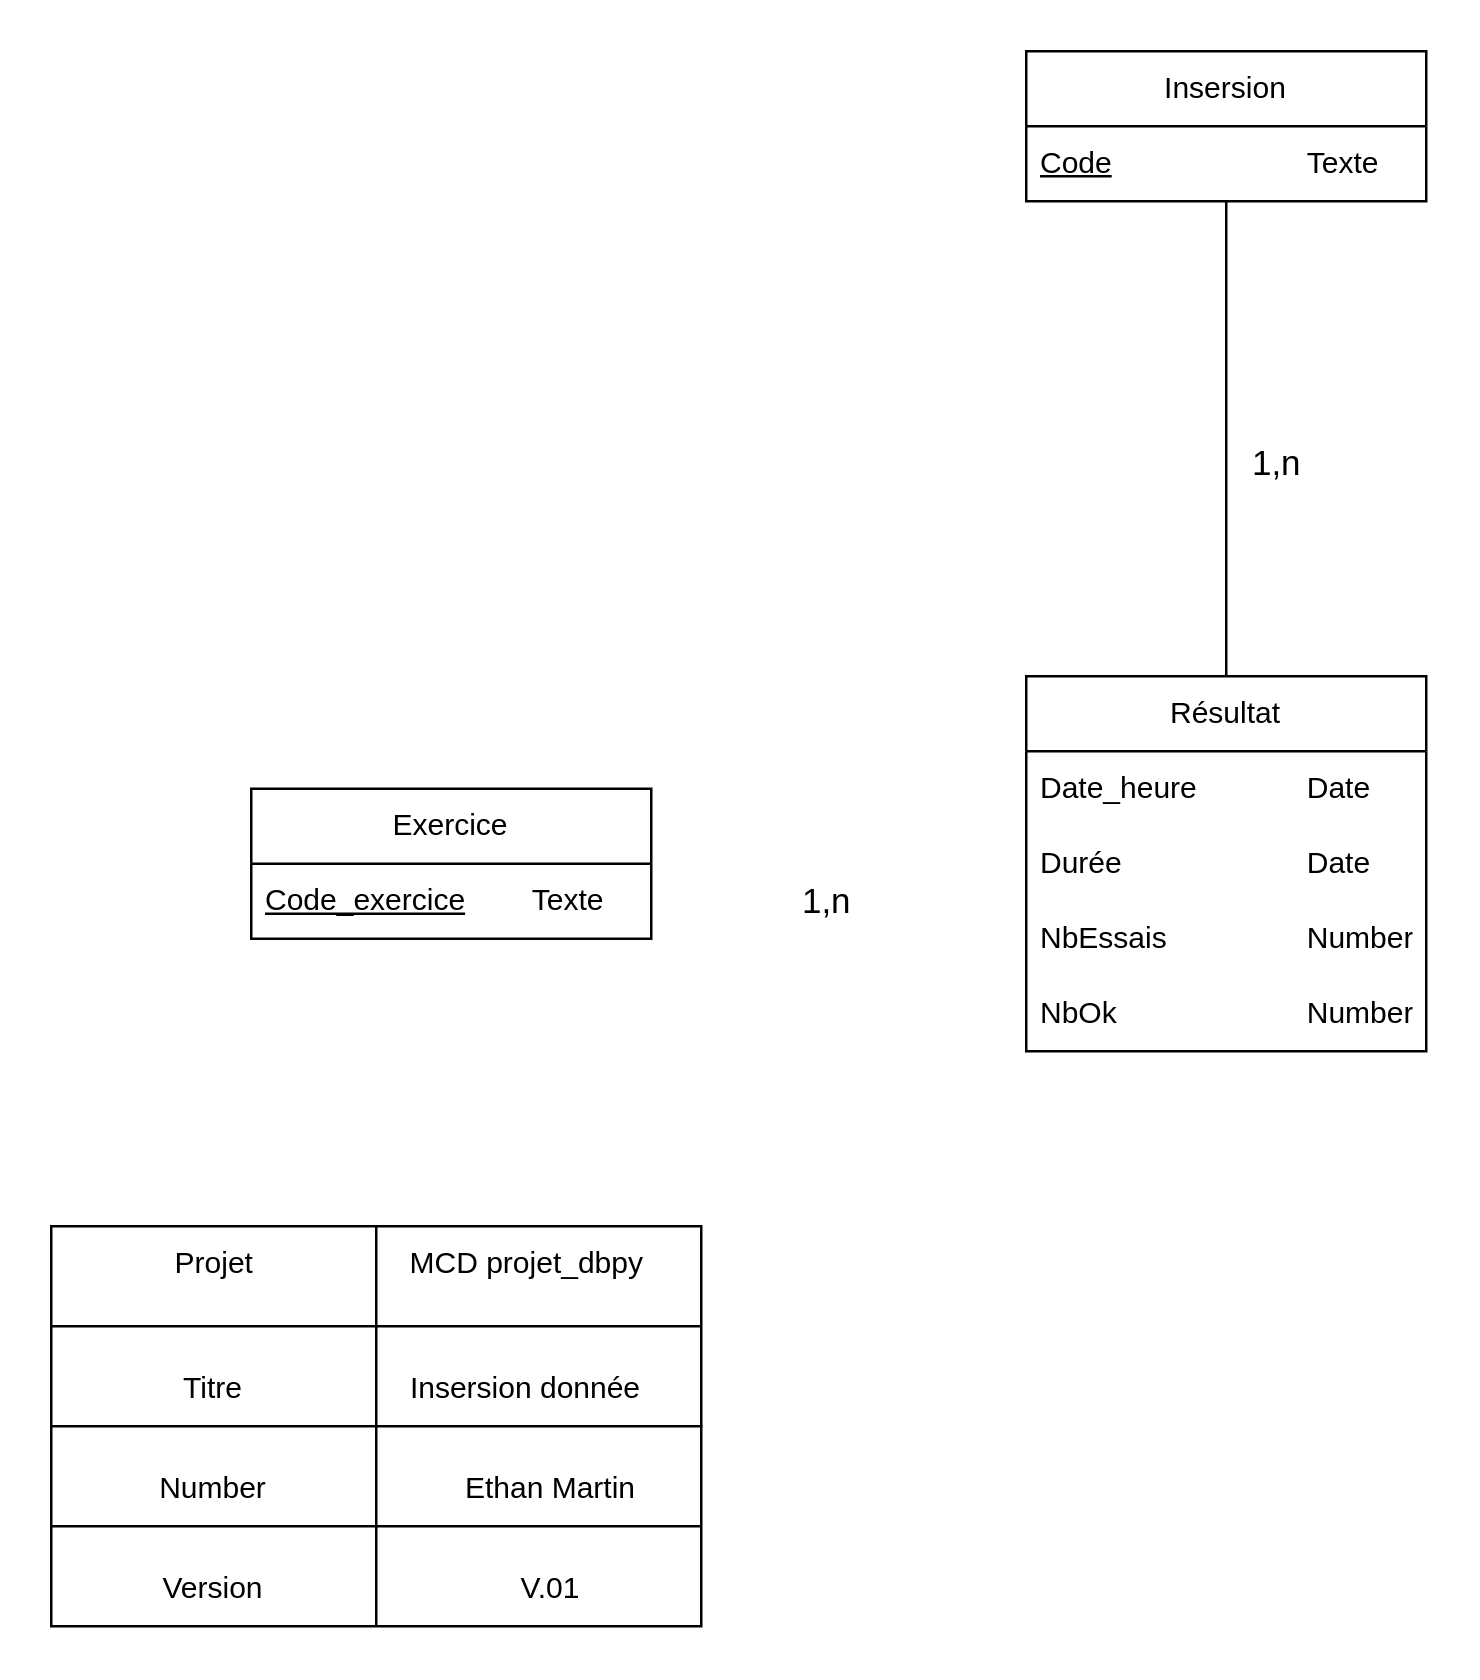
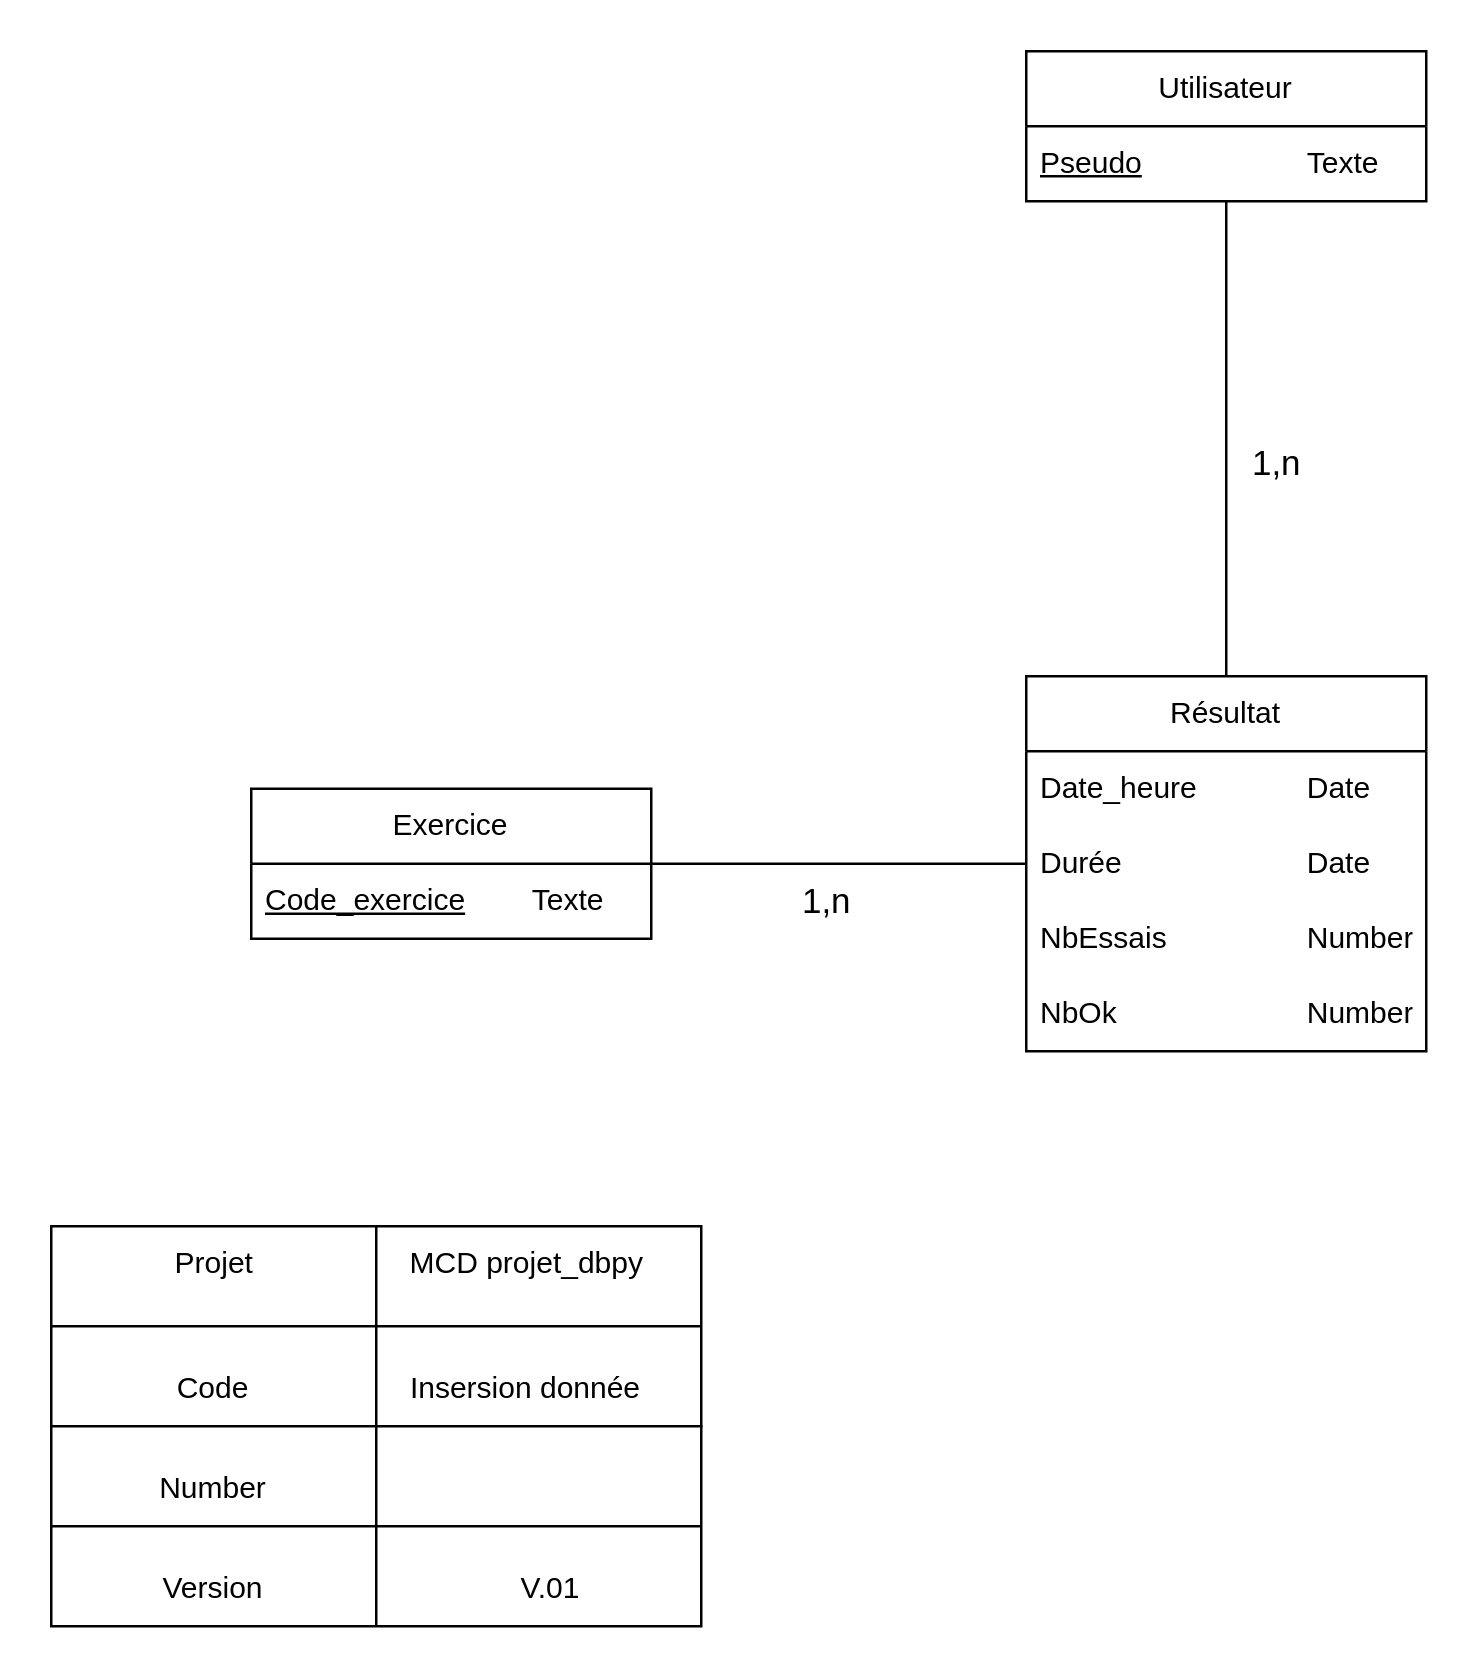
(1226, 89) -> (1226, 89)
(1142, 164) -> (1159, 164)
none -> (838, 864)
(214, 1389) -> (214, 1389)
(551, 1489) -> none
